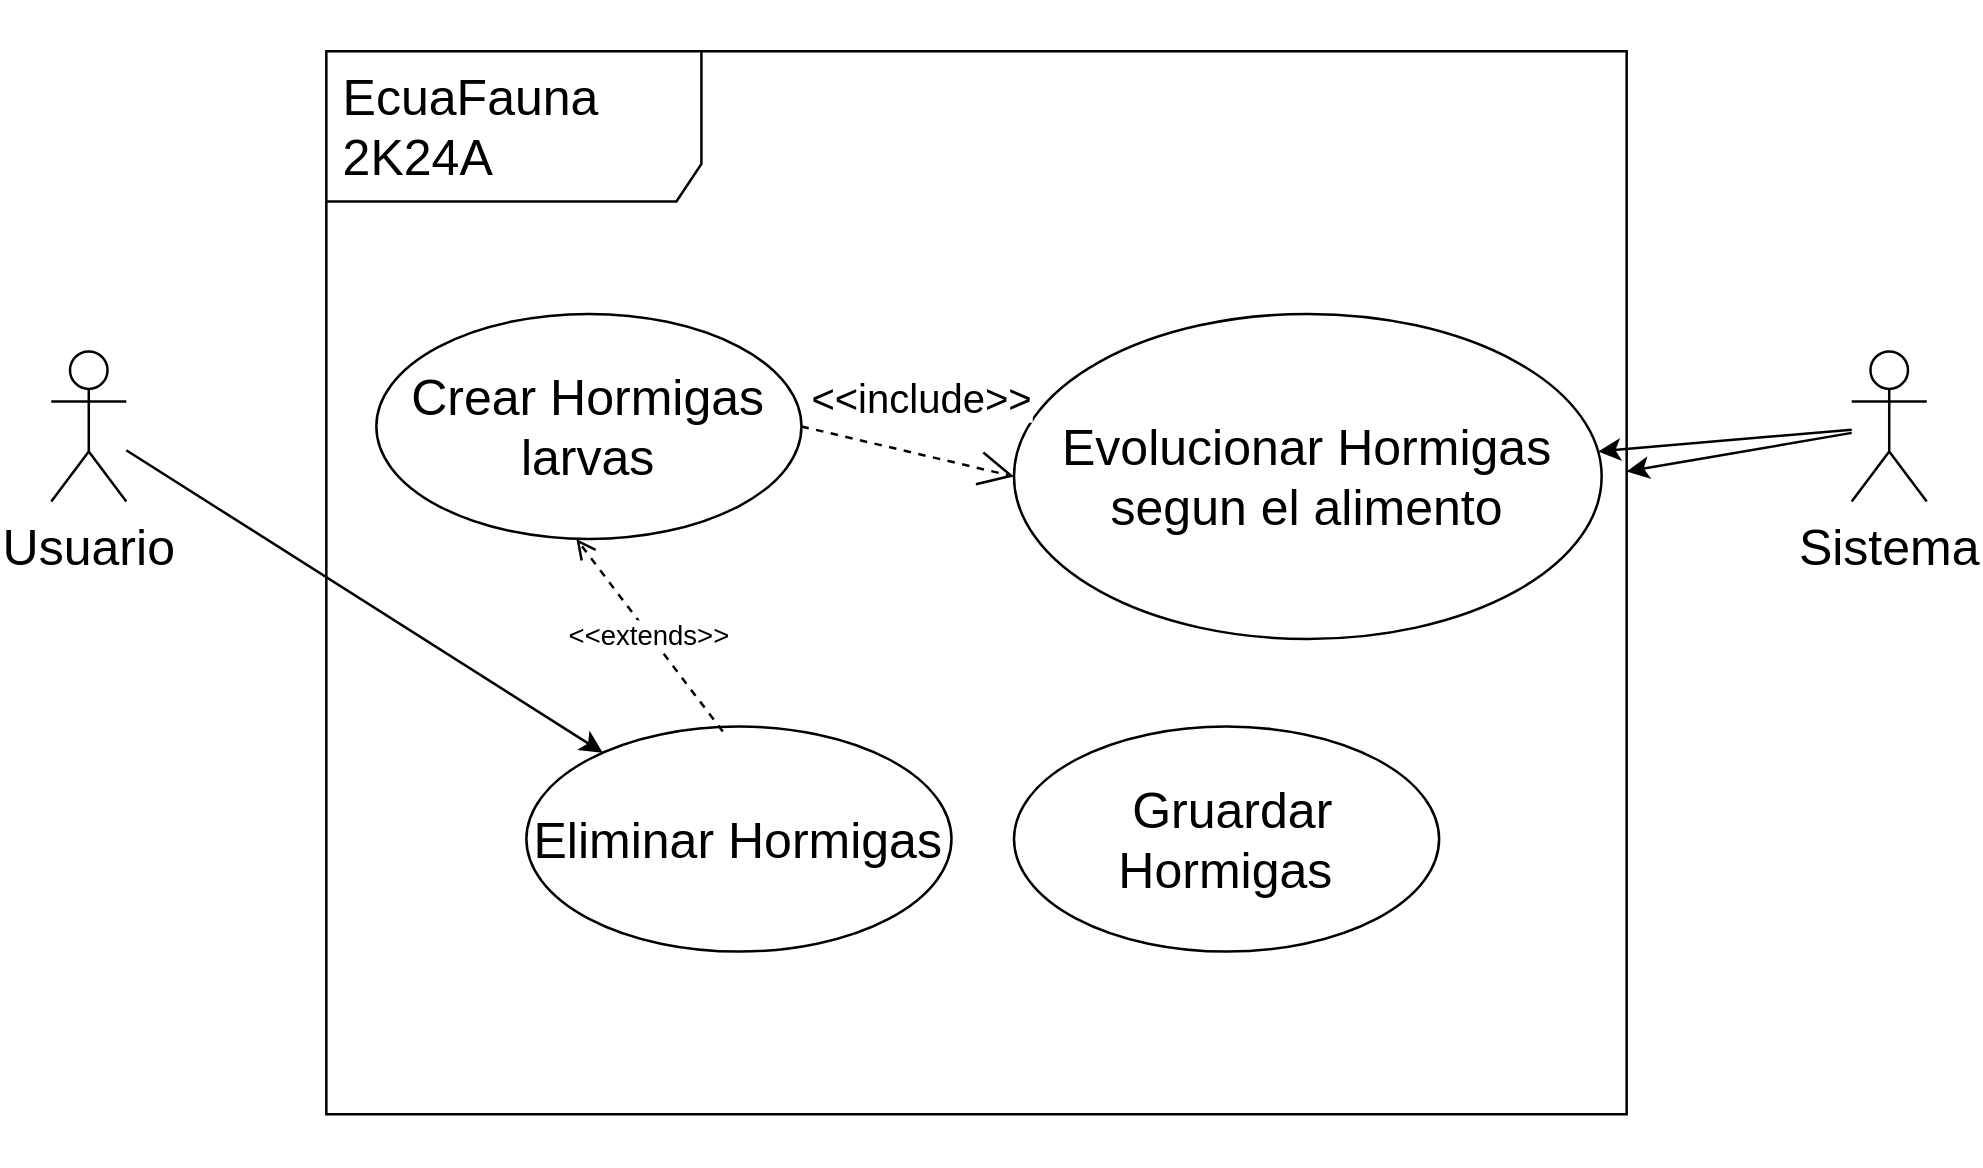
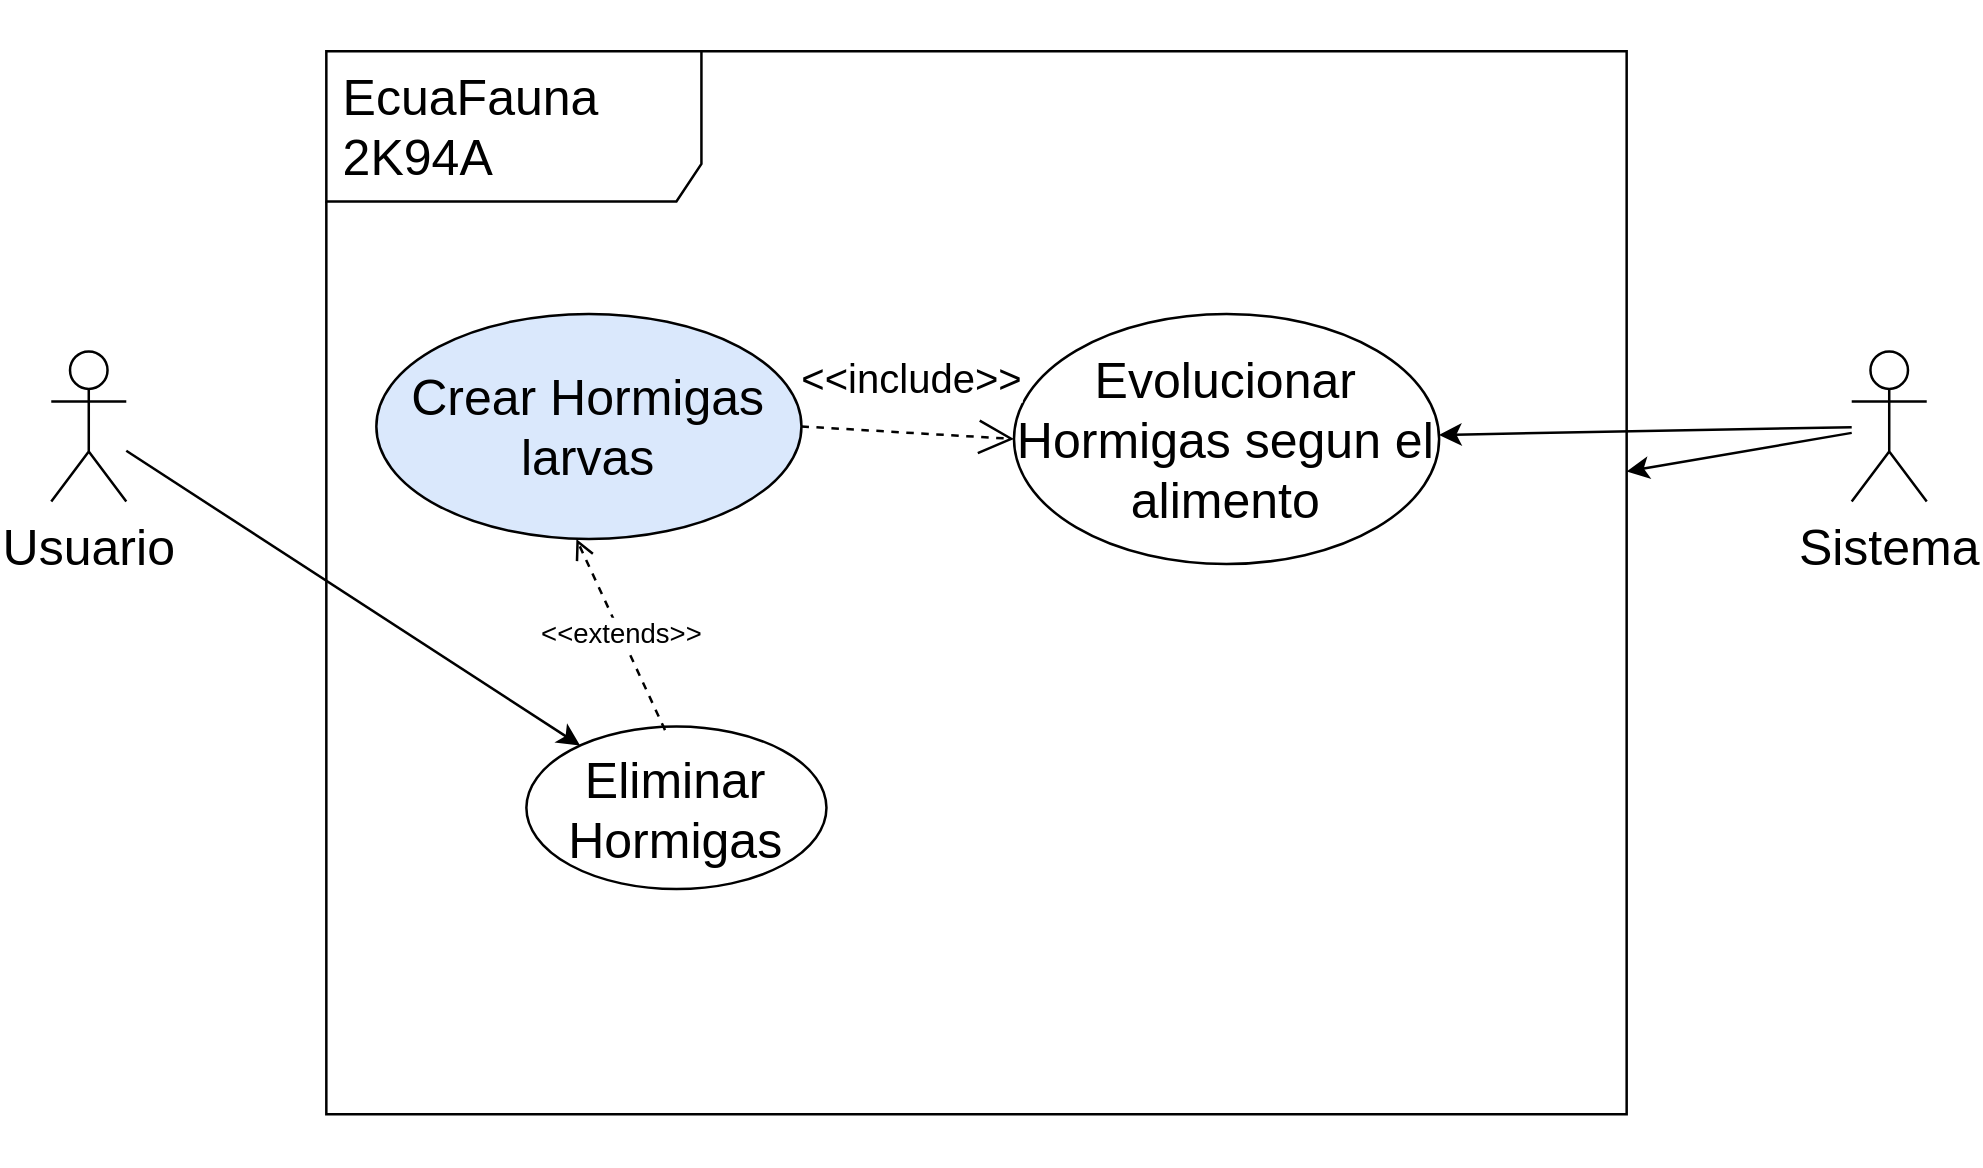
(523, 126) -> (523, 126)
(589, 426) -> (589, 426)
(1308, 476) -> (1226, 439)
(739, 839) -> (676, 808)
(1226, 839) -> none
